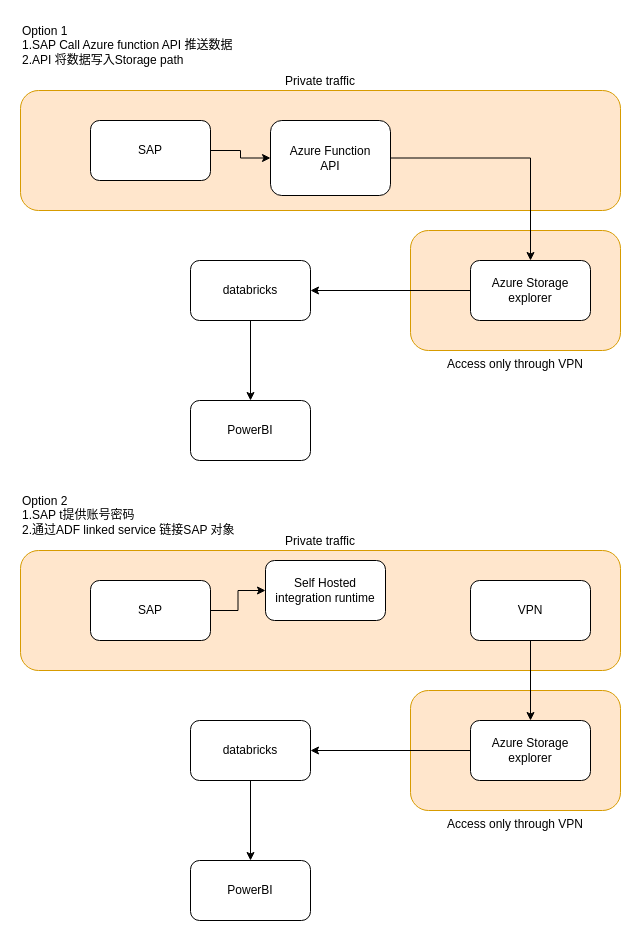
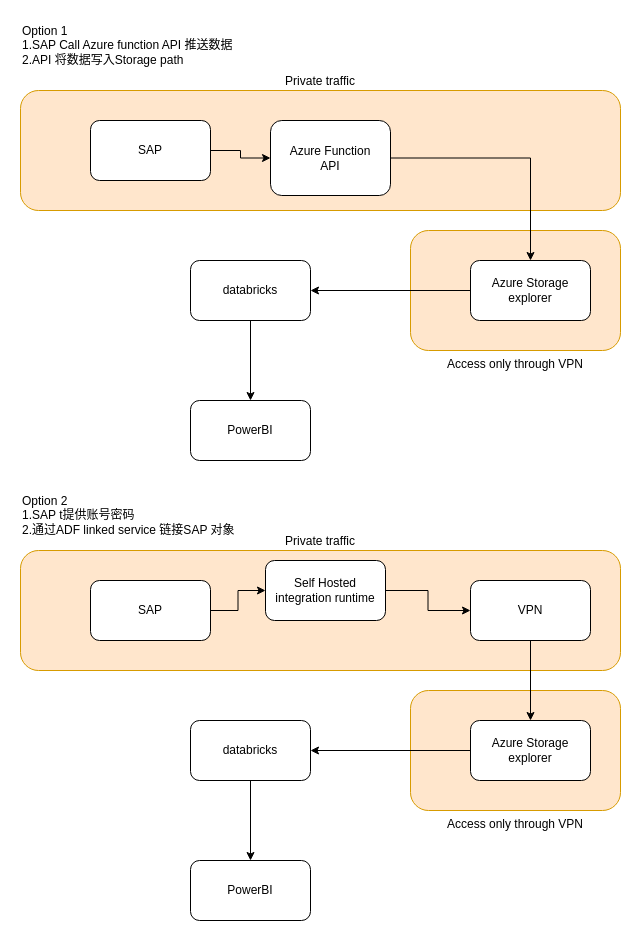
none -> (428, 598)
